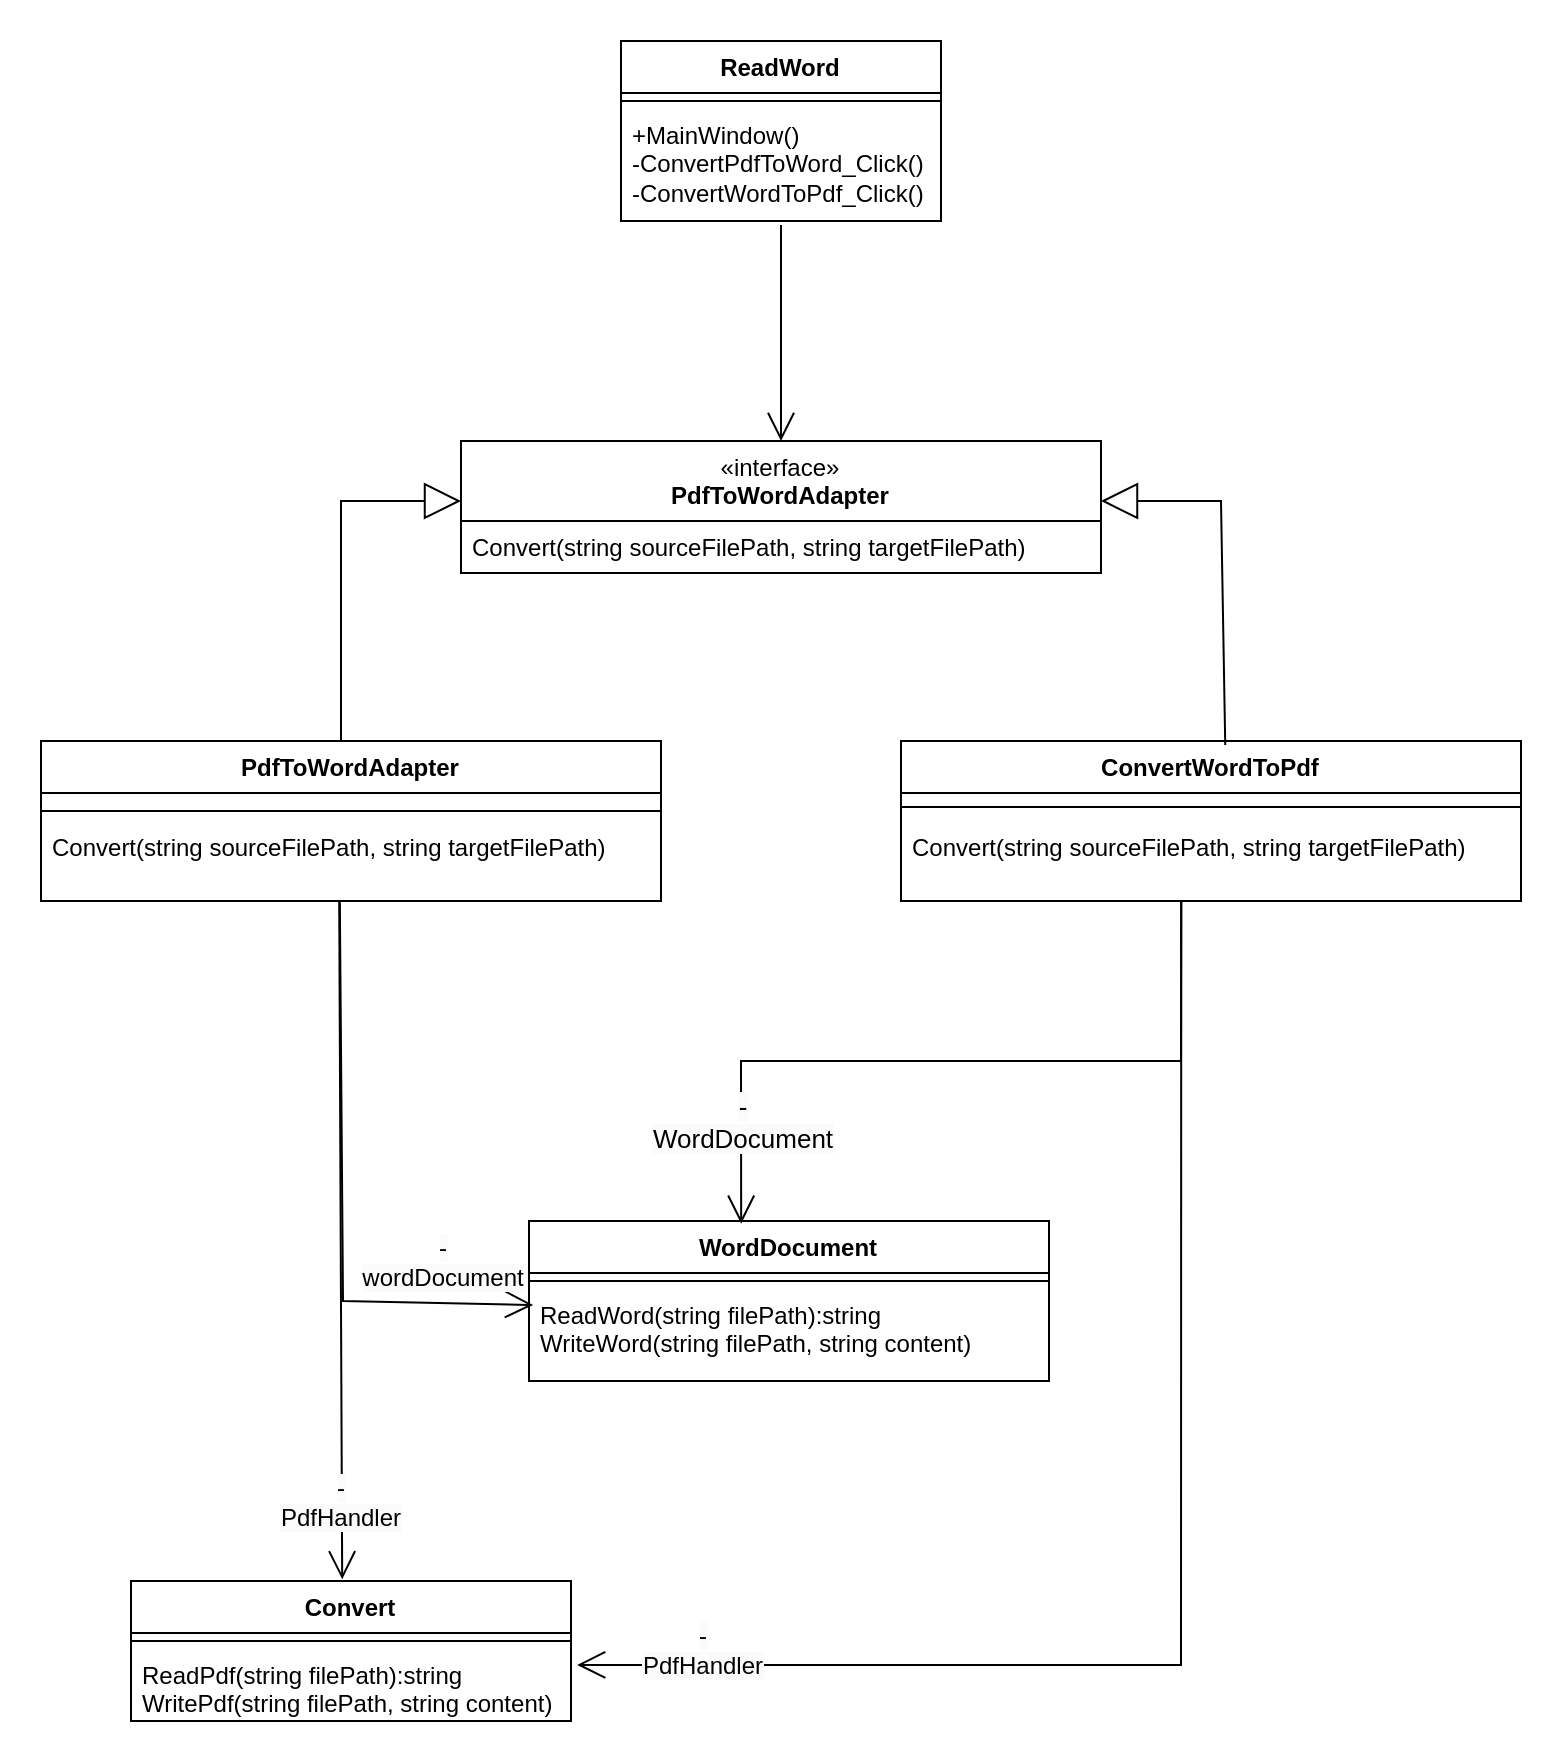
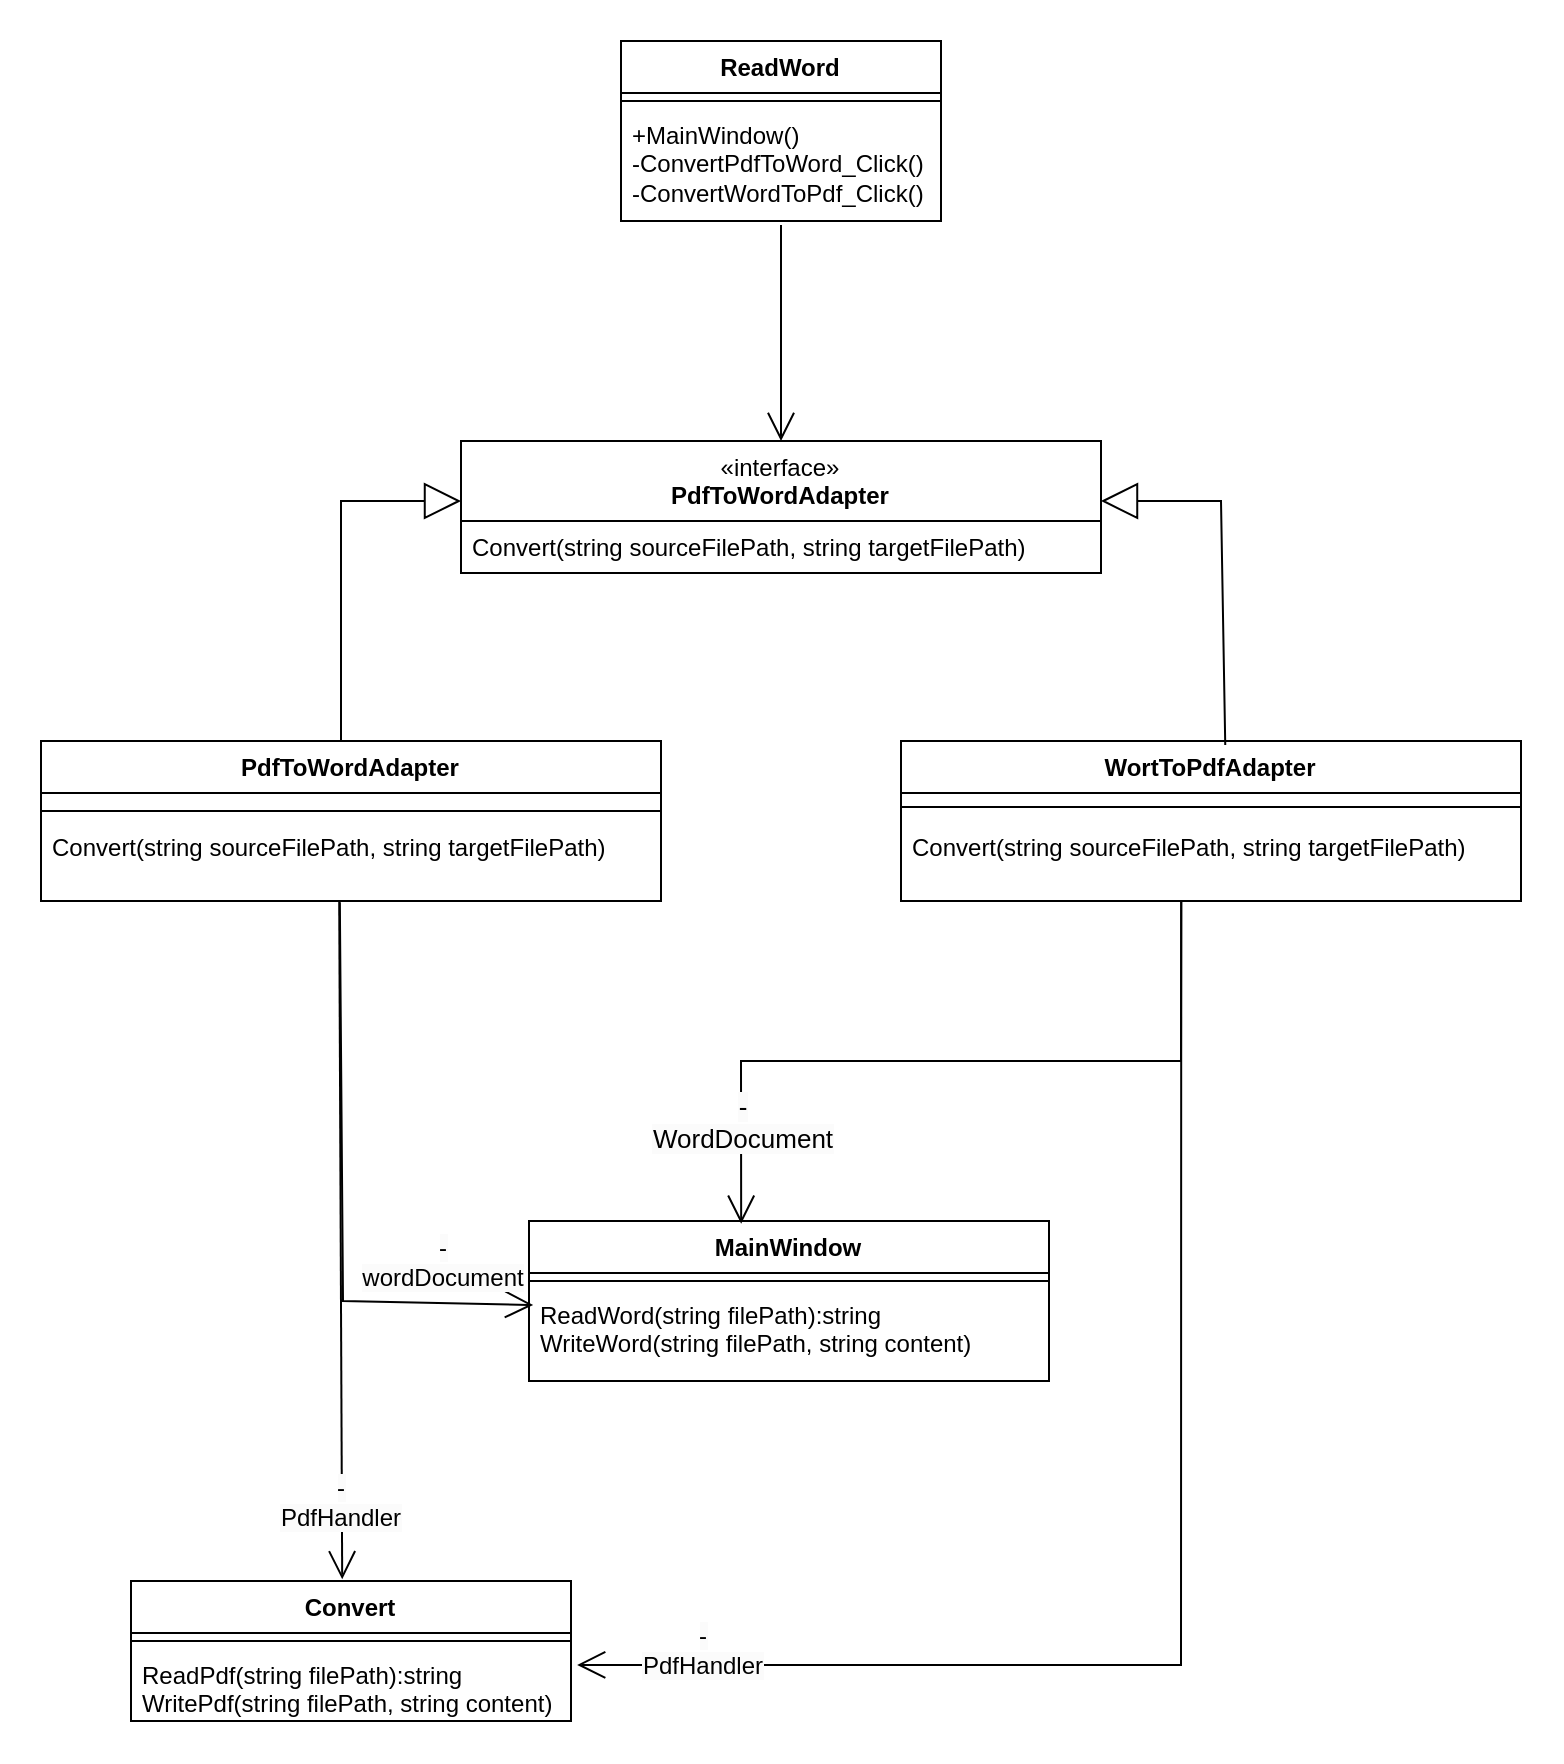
(1211, 769) -> (1211, 769)
(789, 1249) -> (789, 1249)
